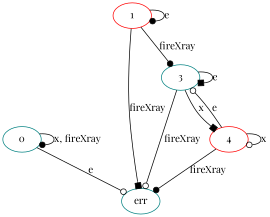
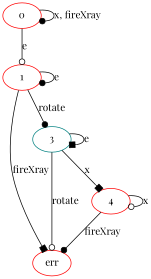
(177, 47) -> (52, 108)
(209, 110) -> none
(22, 139) -> (22, 16)
(182, 139) -> (65, 201)
(79, 169) -> (22, 44)
(141, 201) -> (52, 263)
